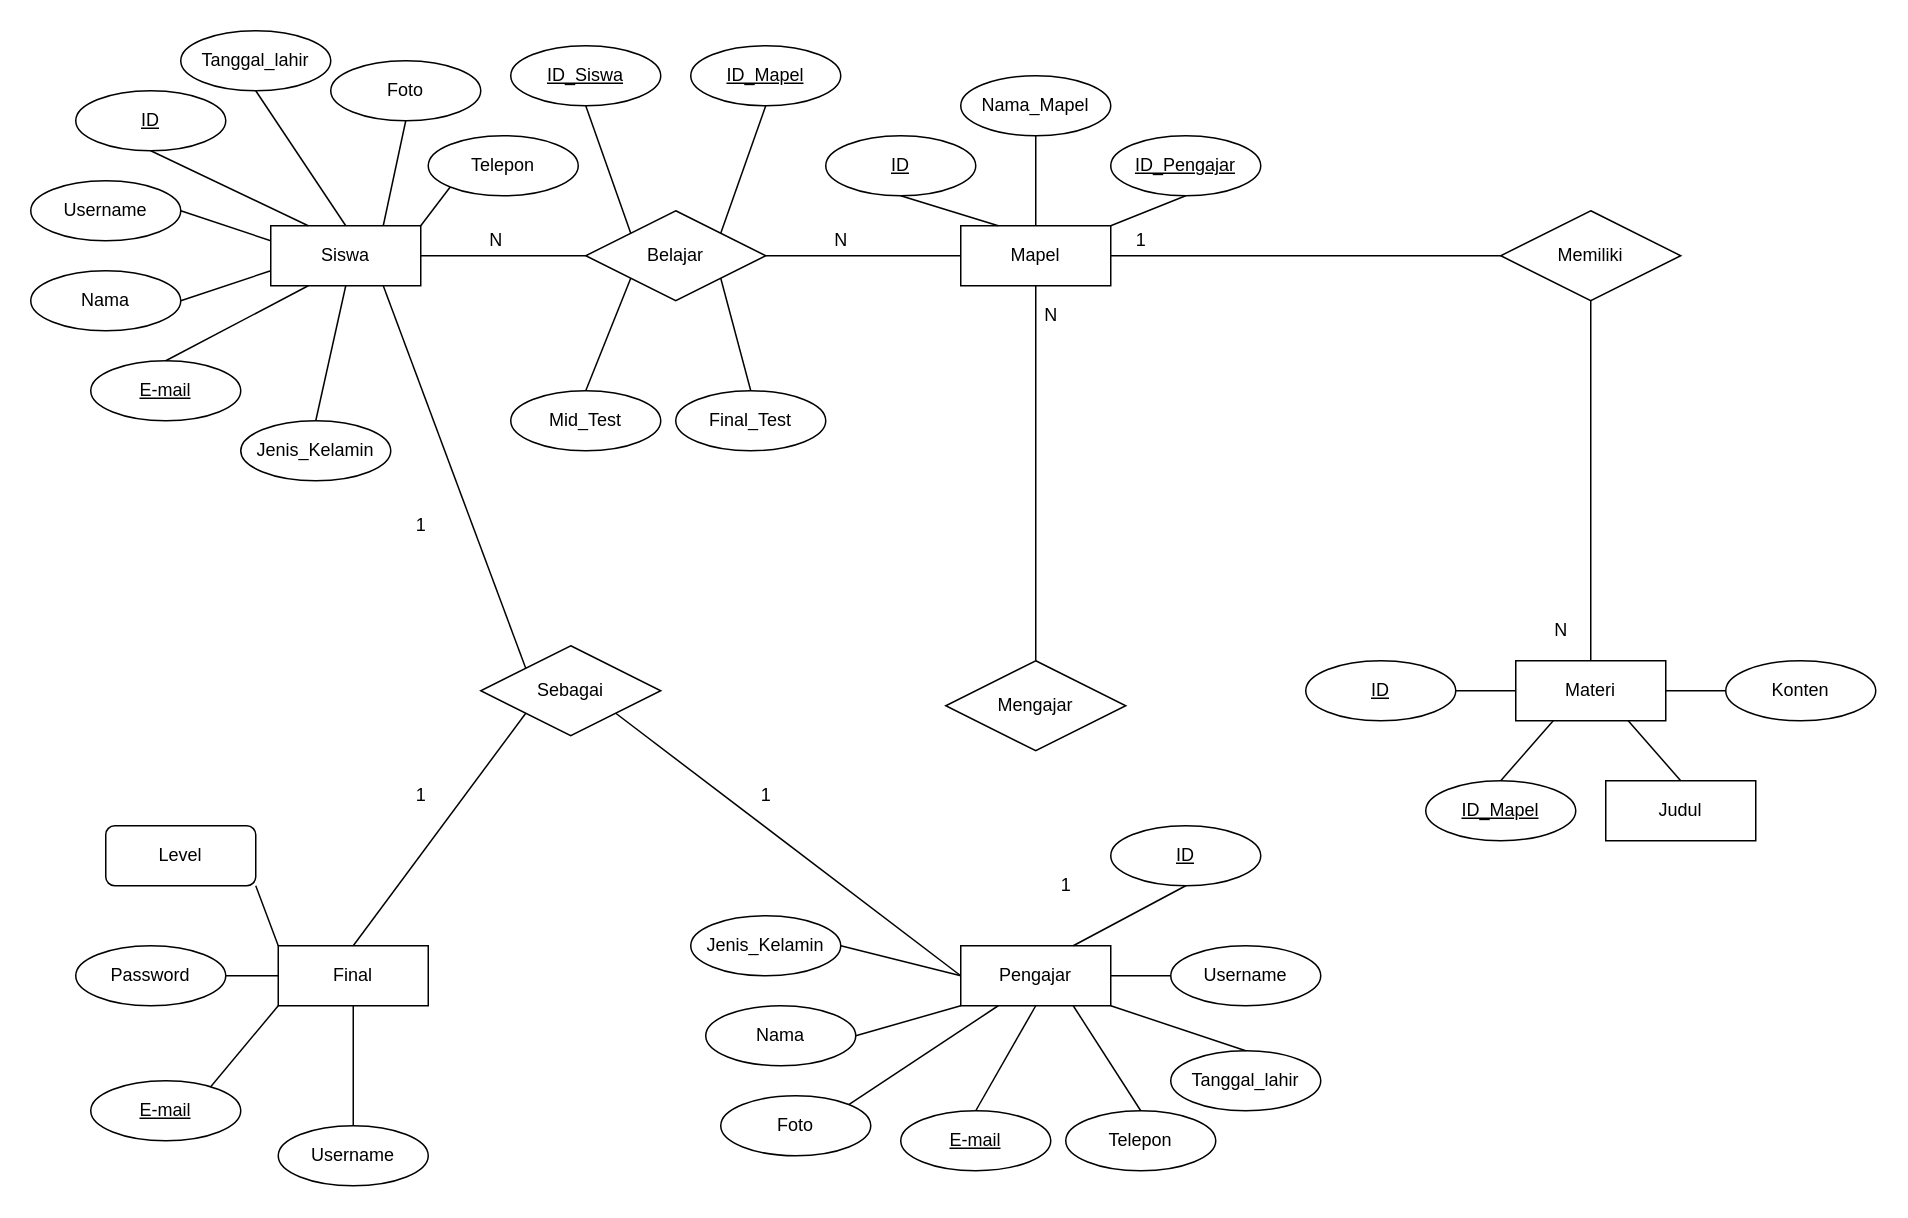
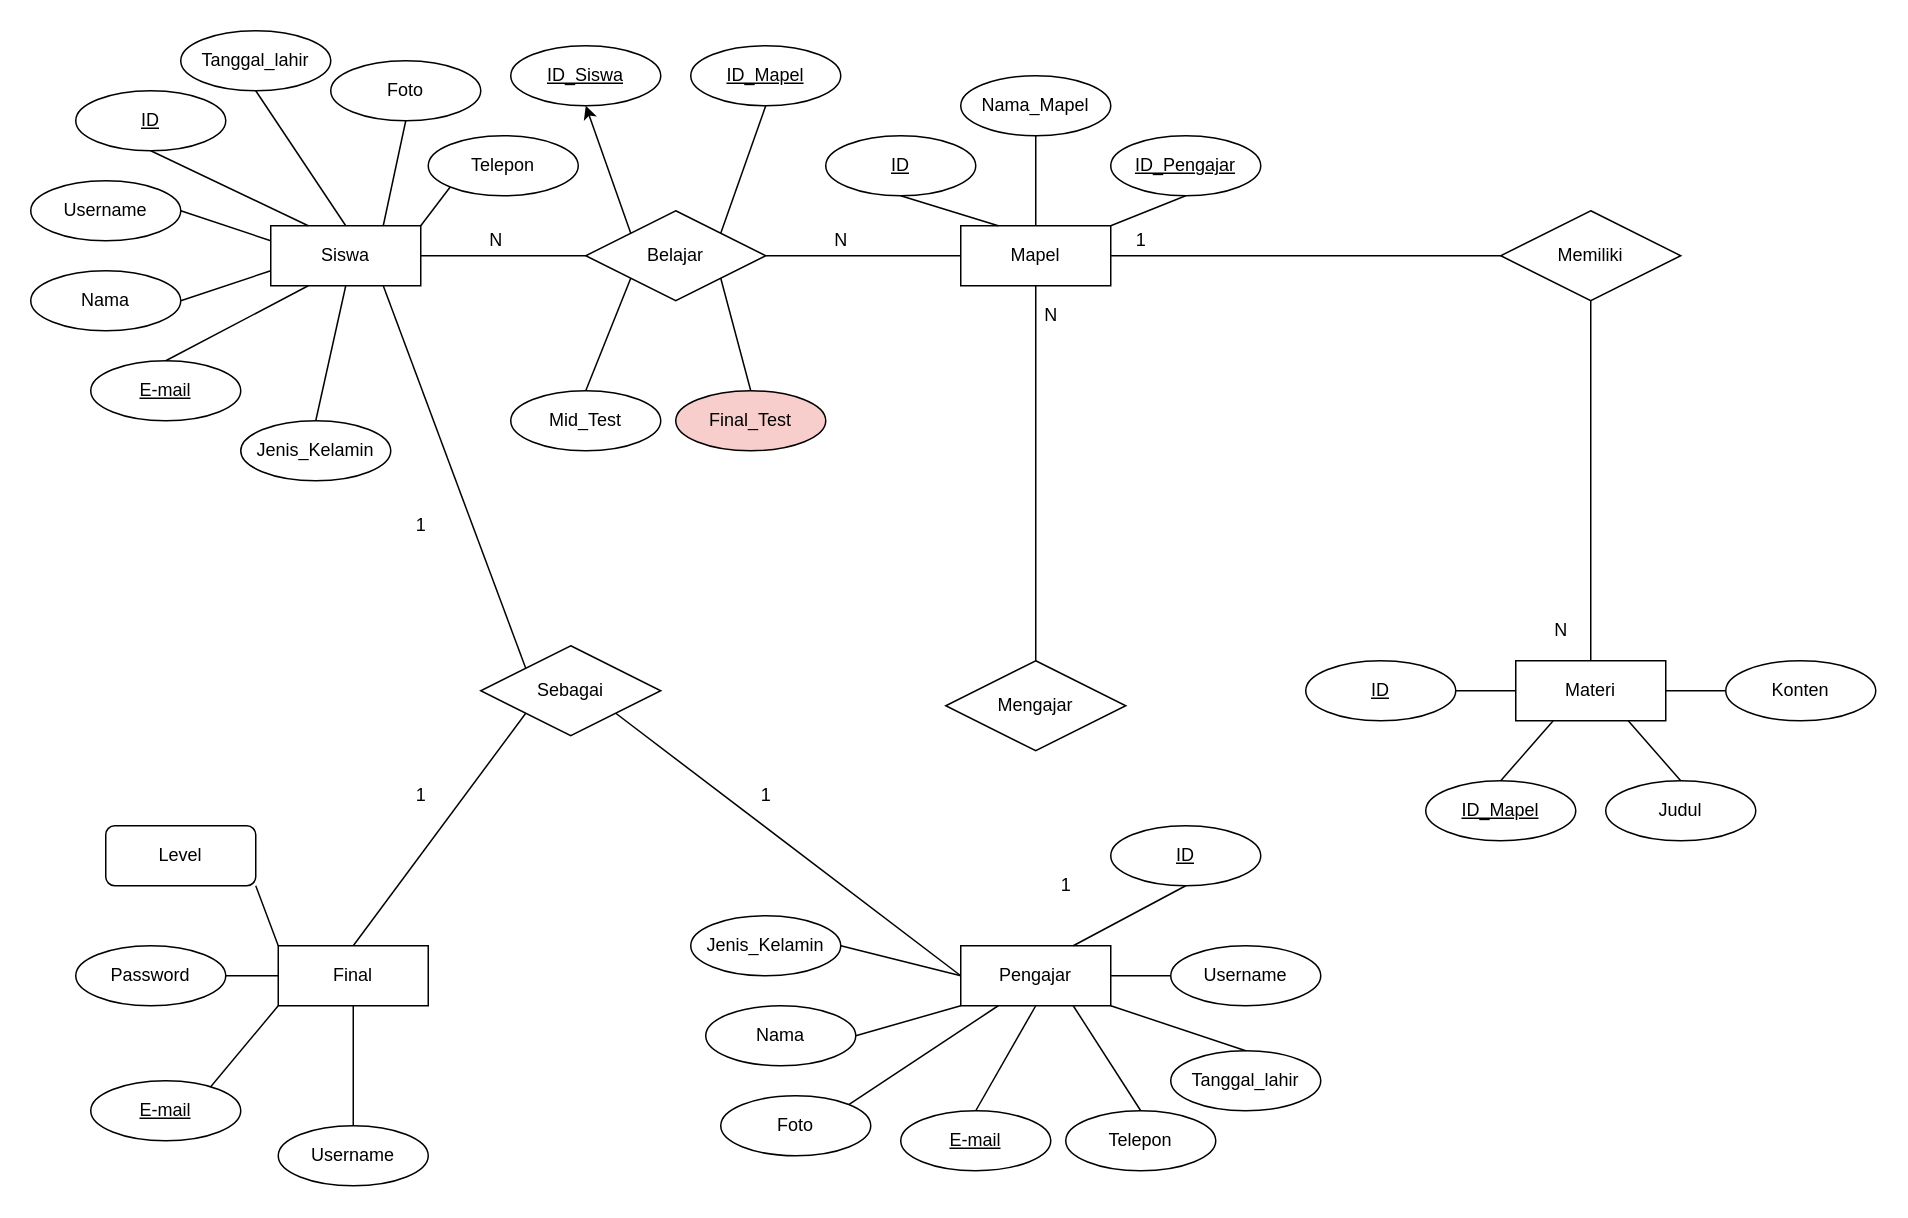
(588, 111) -> (589, 116)
(751, 421) -> (751, 421)
(1681, 811) -> (1681, 811)
